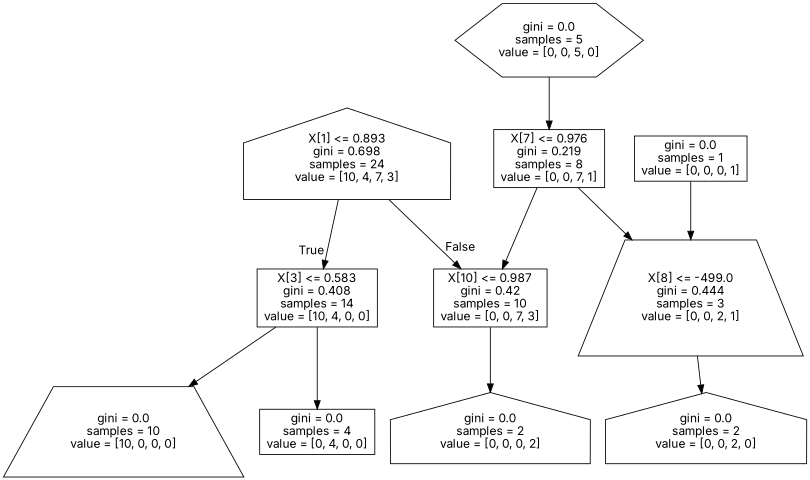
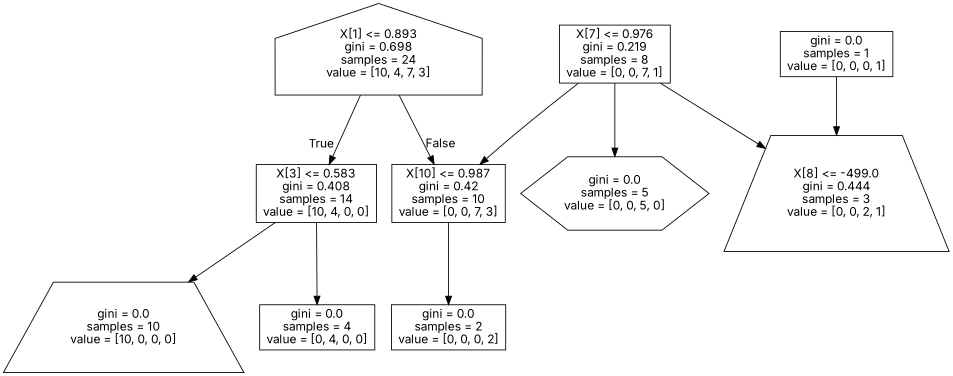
(549, 99) -> (615, 116)
(490, 432) -> (449, 327)
(706, 432) -> none
